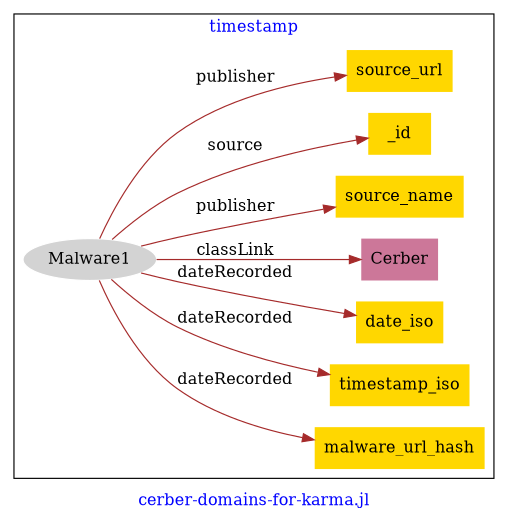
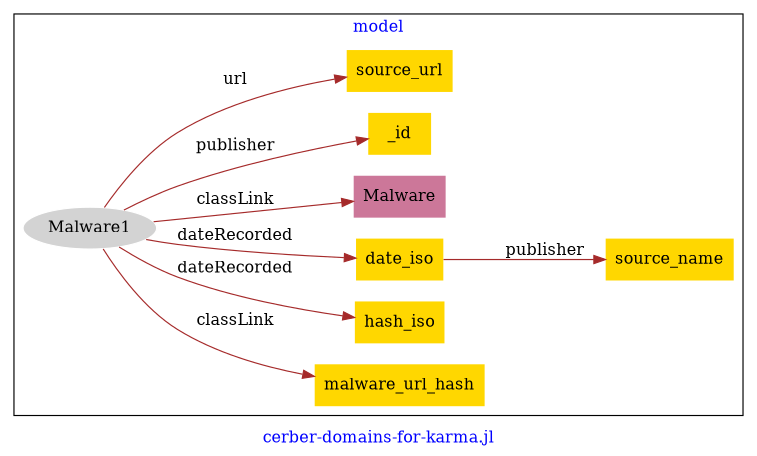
(254, 27) -> (378, 27)
(236, 77) -> (236, 80)
(236, 146) -> (236, 146)
(232, 226) -> (519, 260)
(400, 260) -> (400, 197)
(236, 380) -> (236, 321)
(400, 385) -> (400, 322)
